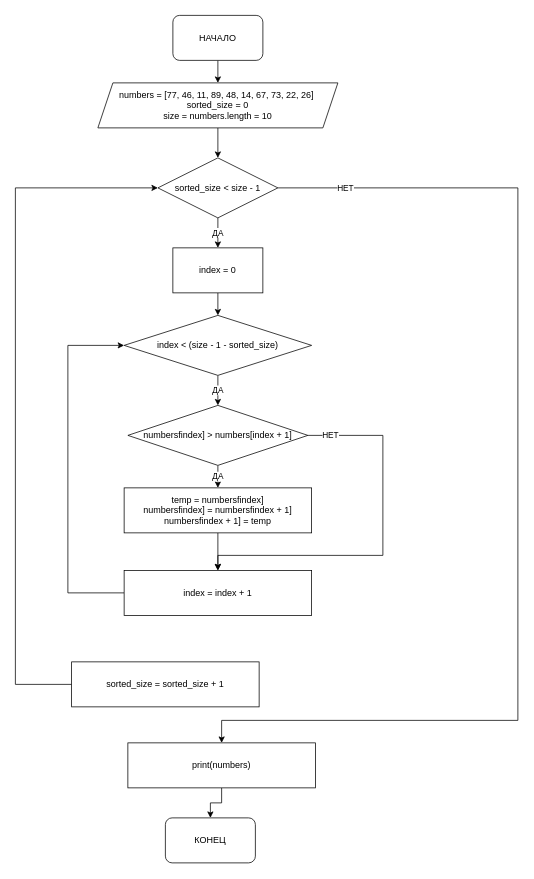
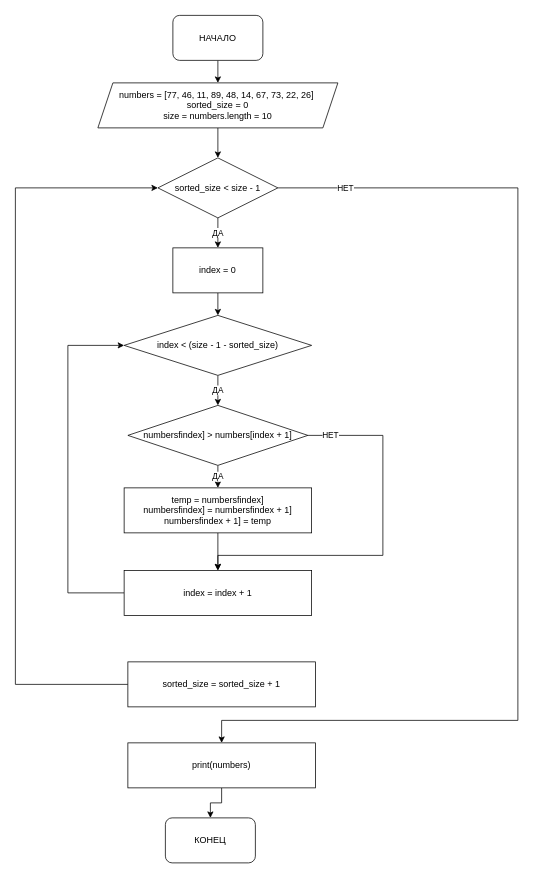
(165, 684) -> (222, 684)
